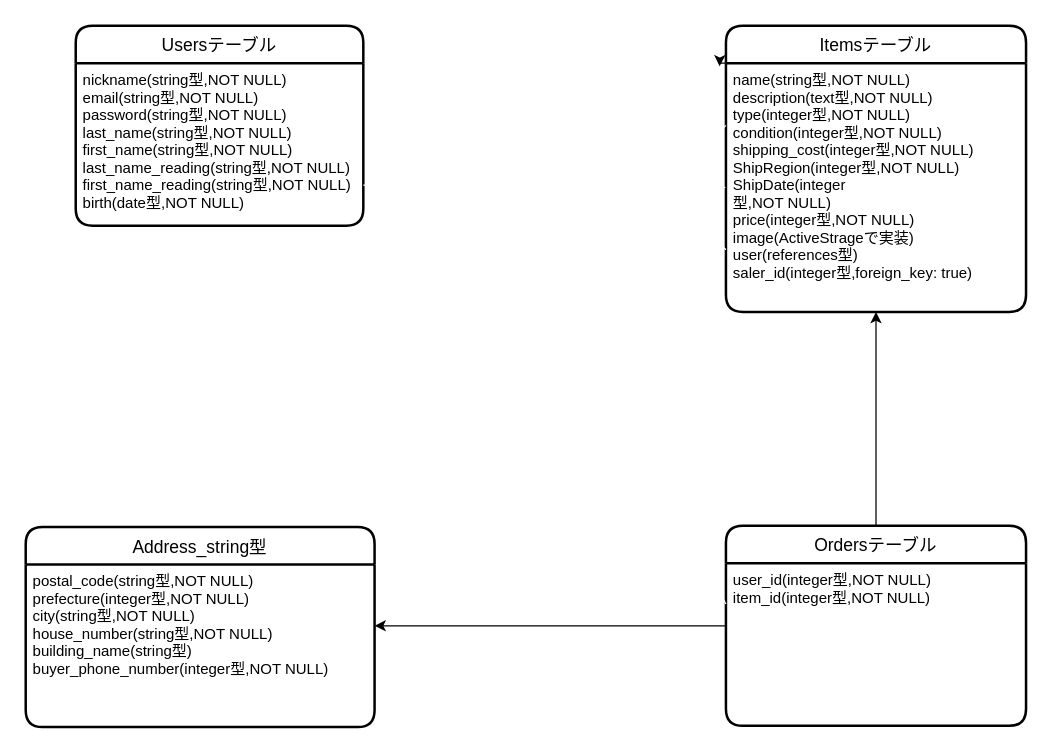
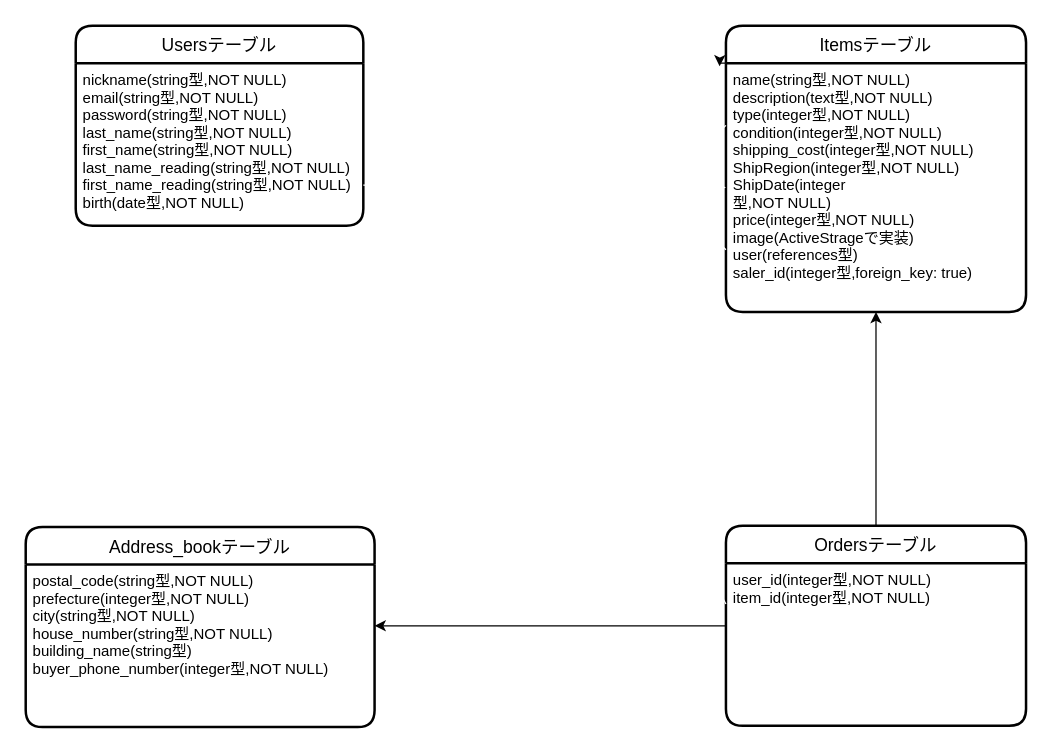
(199, 547) -> (199, 547)
